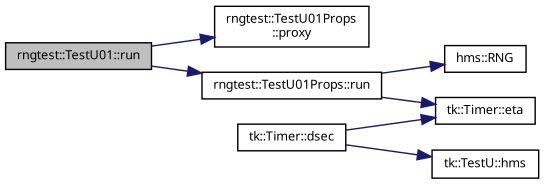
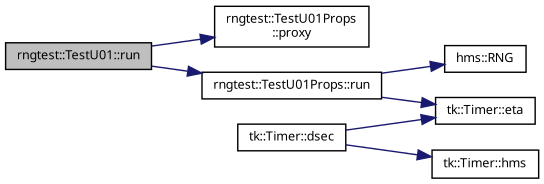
(485, 164) -> (485, 164)
